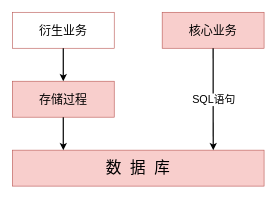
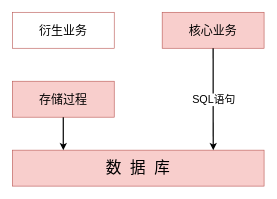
(63, 62) -> none
